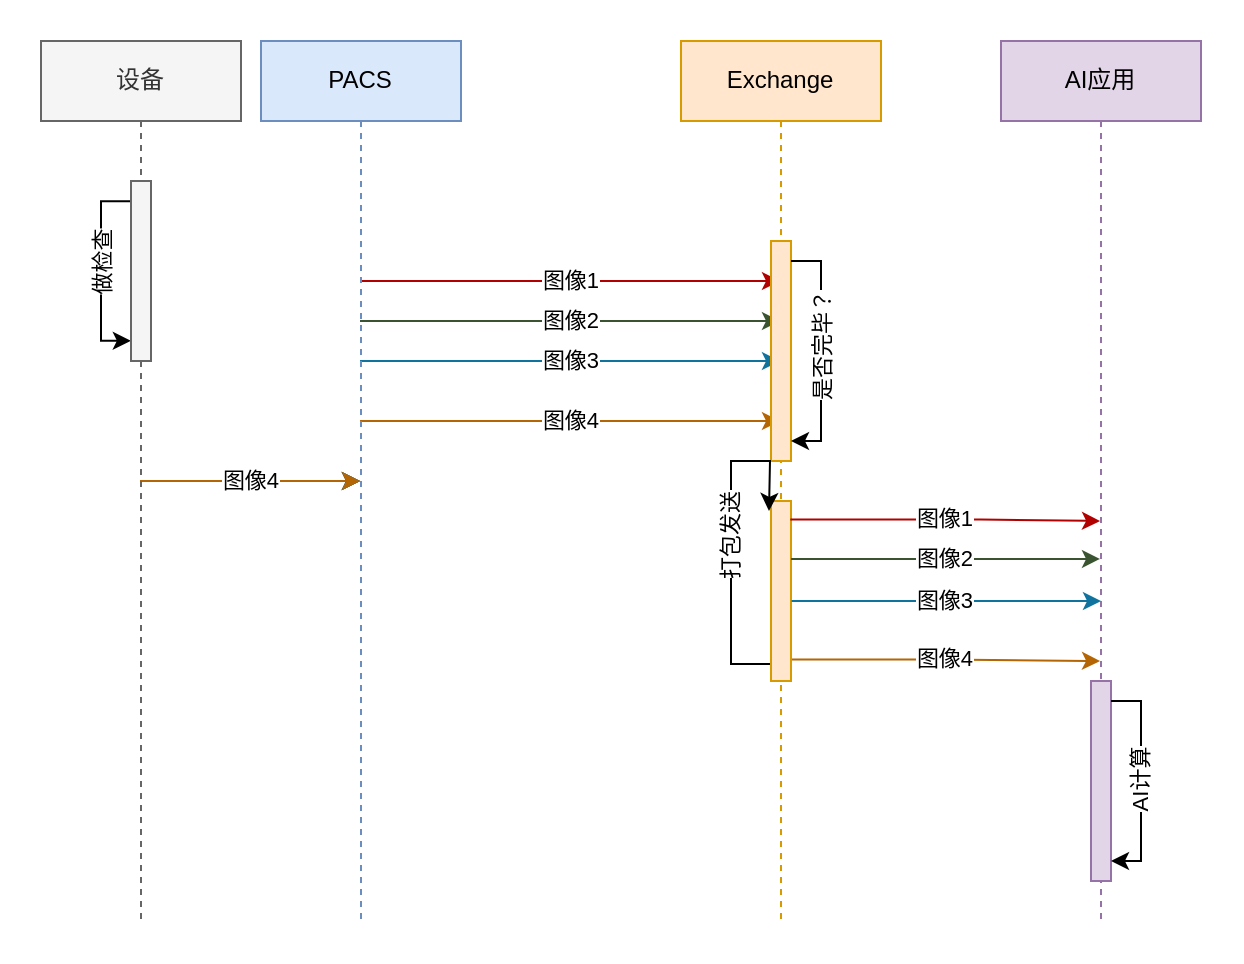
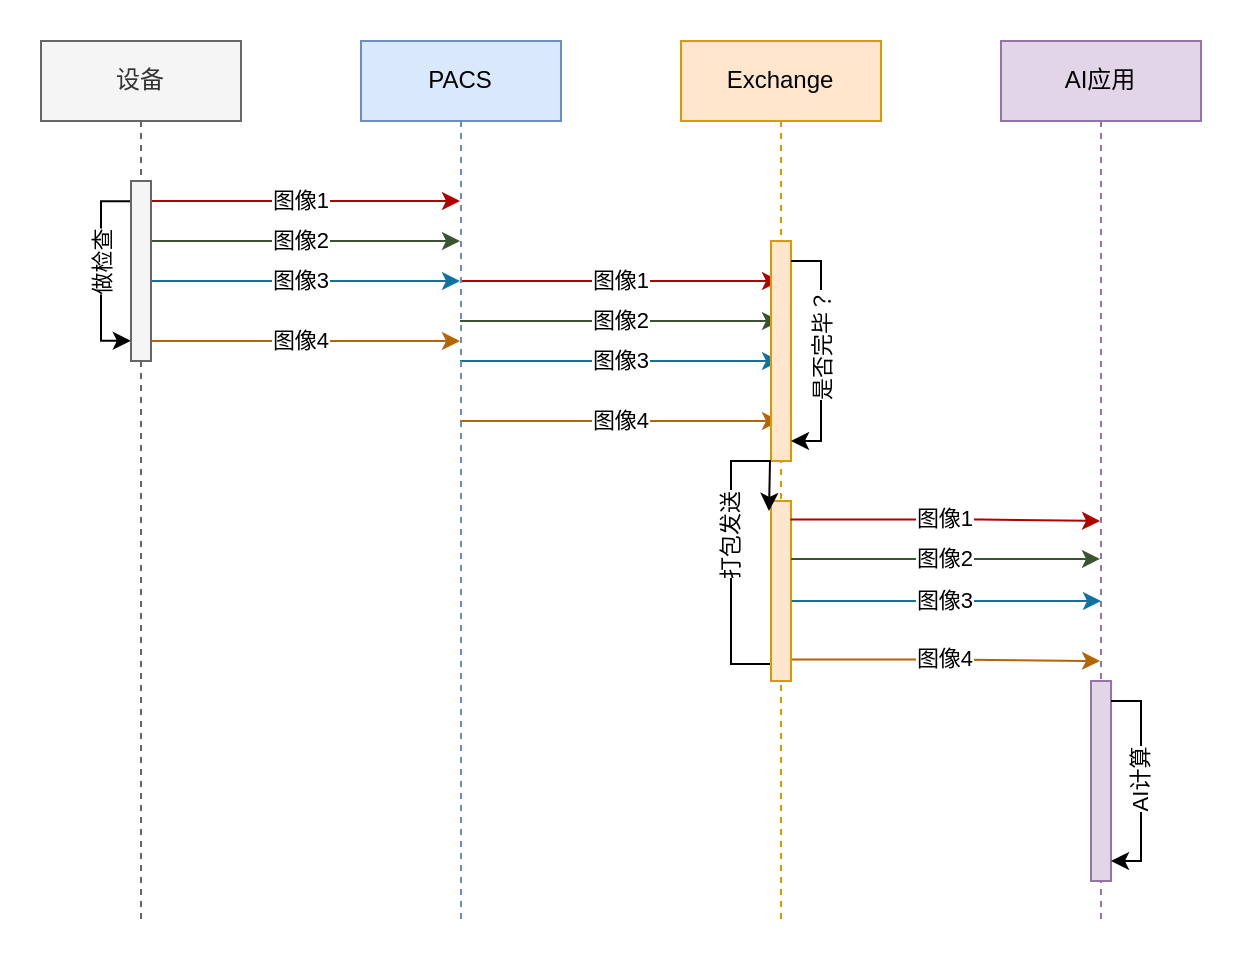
(361, 481) -> (461, 481)
